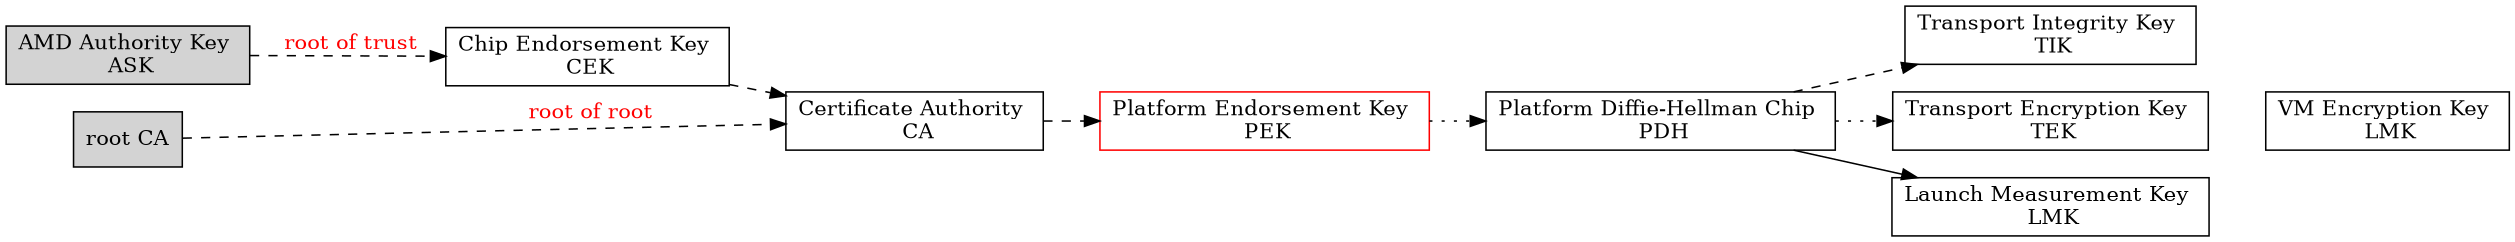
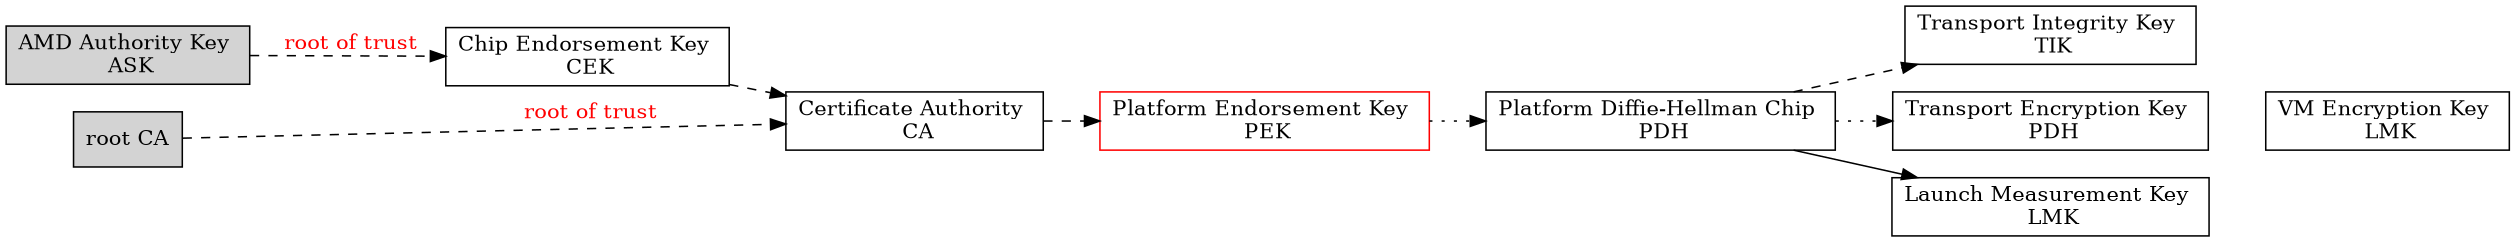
(588, 113) -> (588, 113)
(2051, 121) -> (2051, 121)
